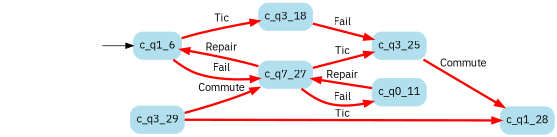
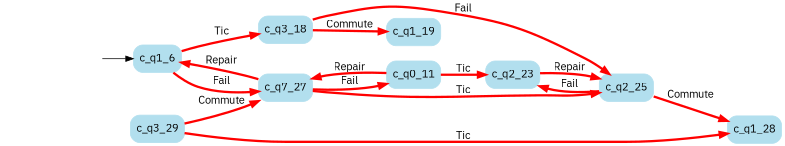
none -> (414, 32)
(399, 46) -> (626, 88)
none -> (513, 75)
